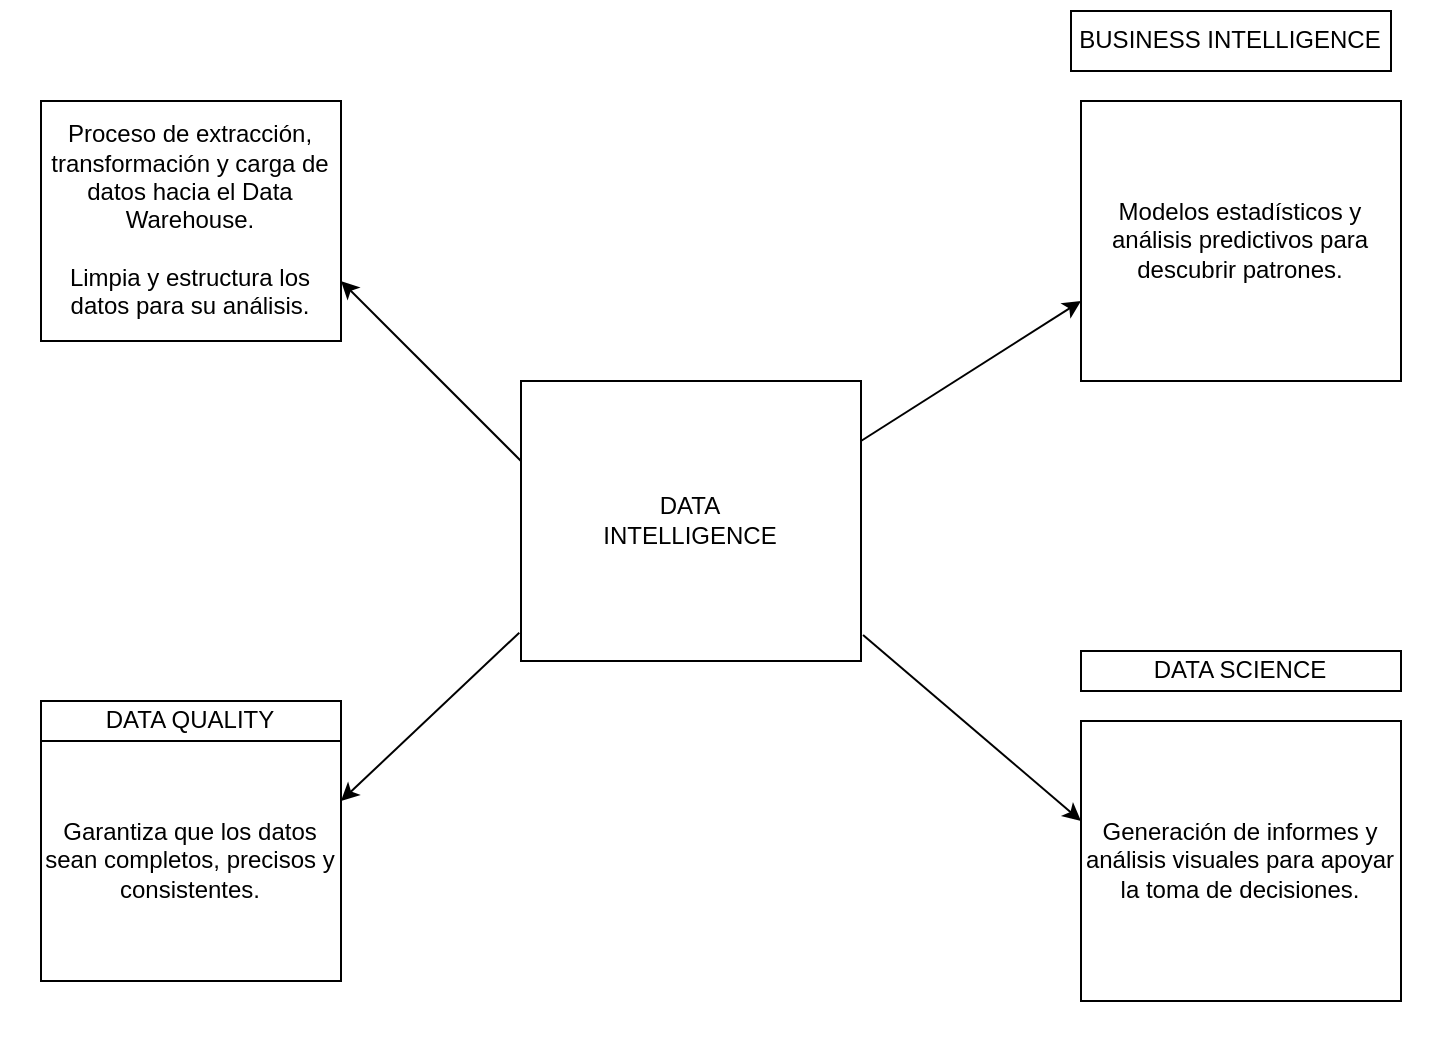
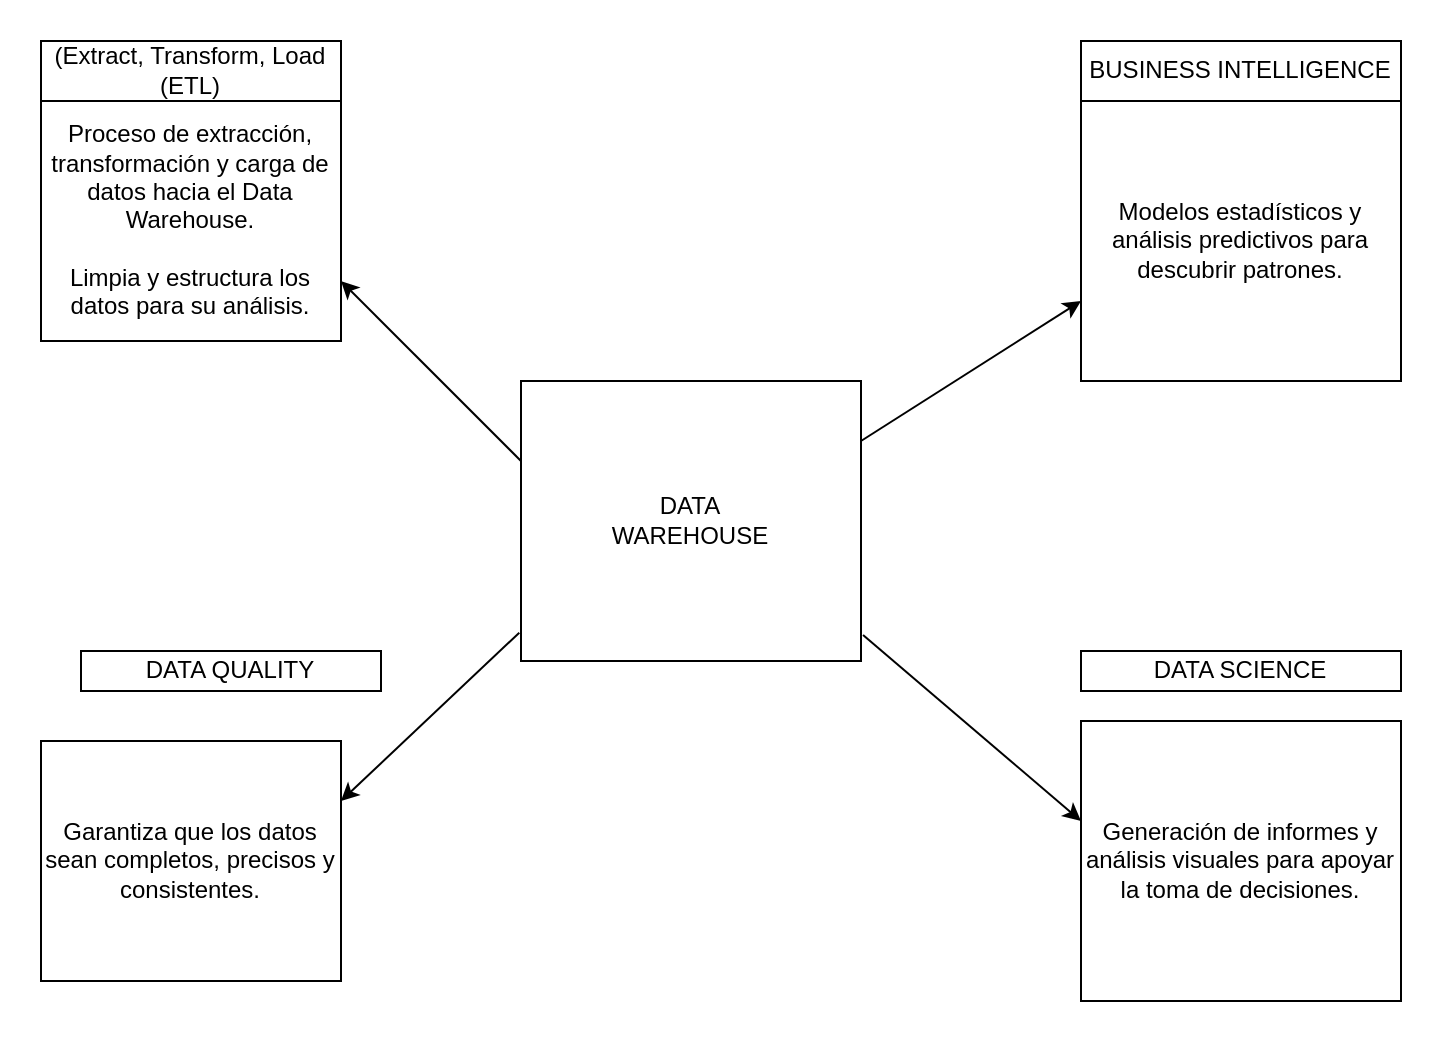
(1231, 41) -> (1241, 71)
none -> (191, 71)
(691, 521) -> (691, 521)
(191, 721) -> (231, 671)
